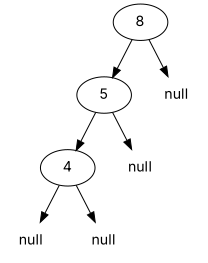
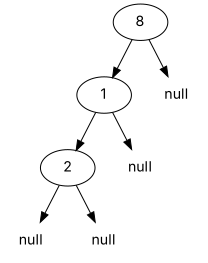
(104, 95) -> (104, 95)
(68, 168) -> (68, 168)
